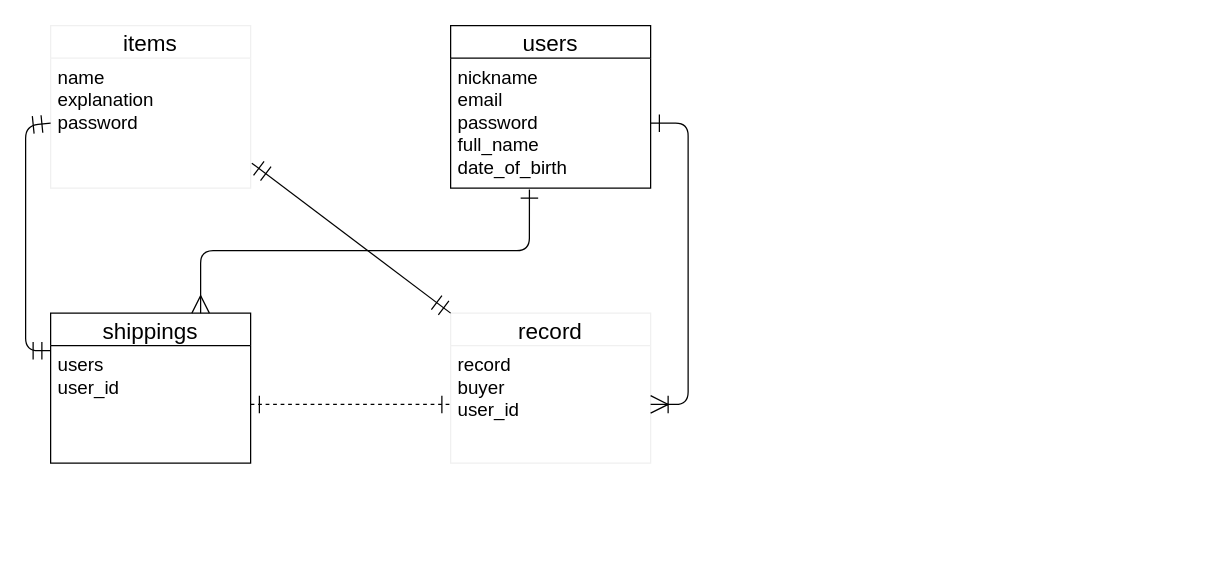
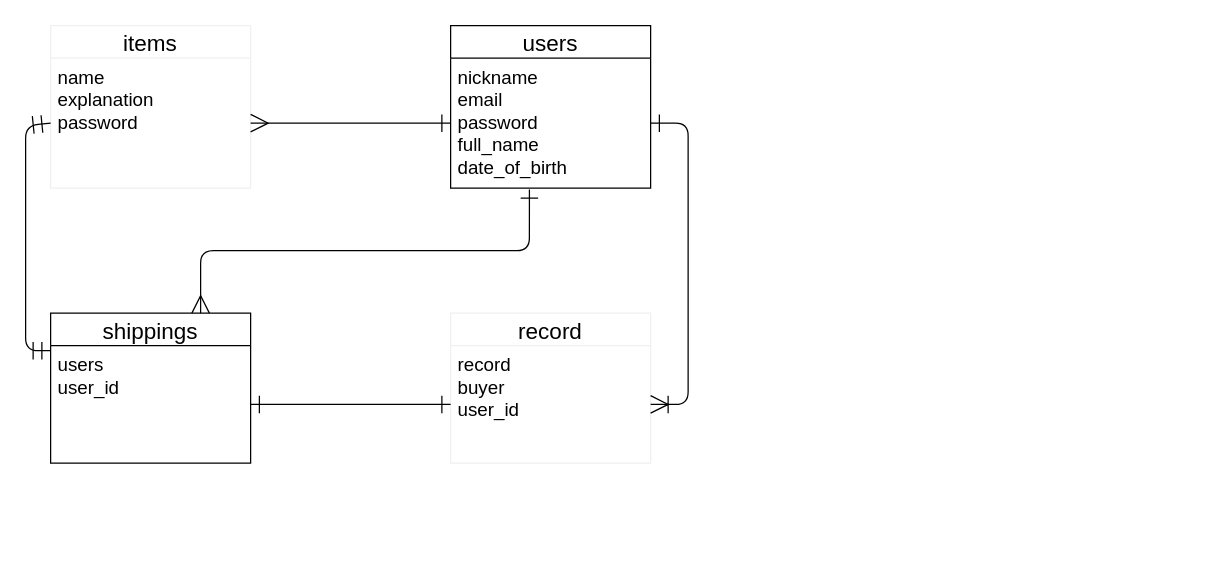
none -> (350, 123)
(351, 238) -> none
(350, 404) -> (350, 404)
